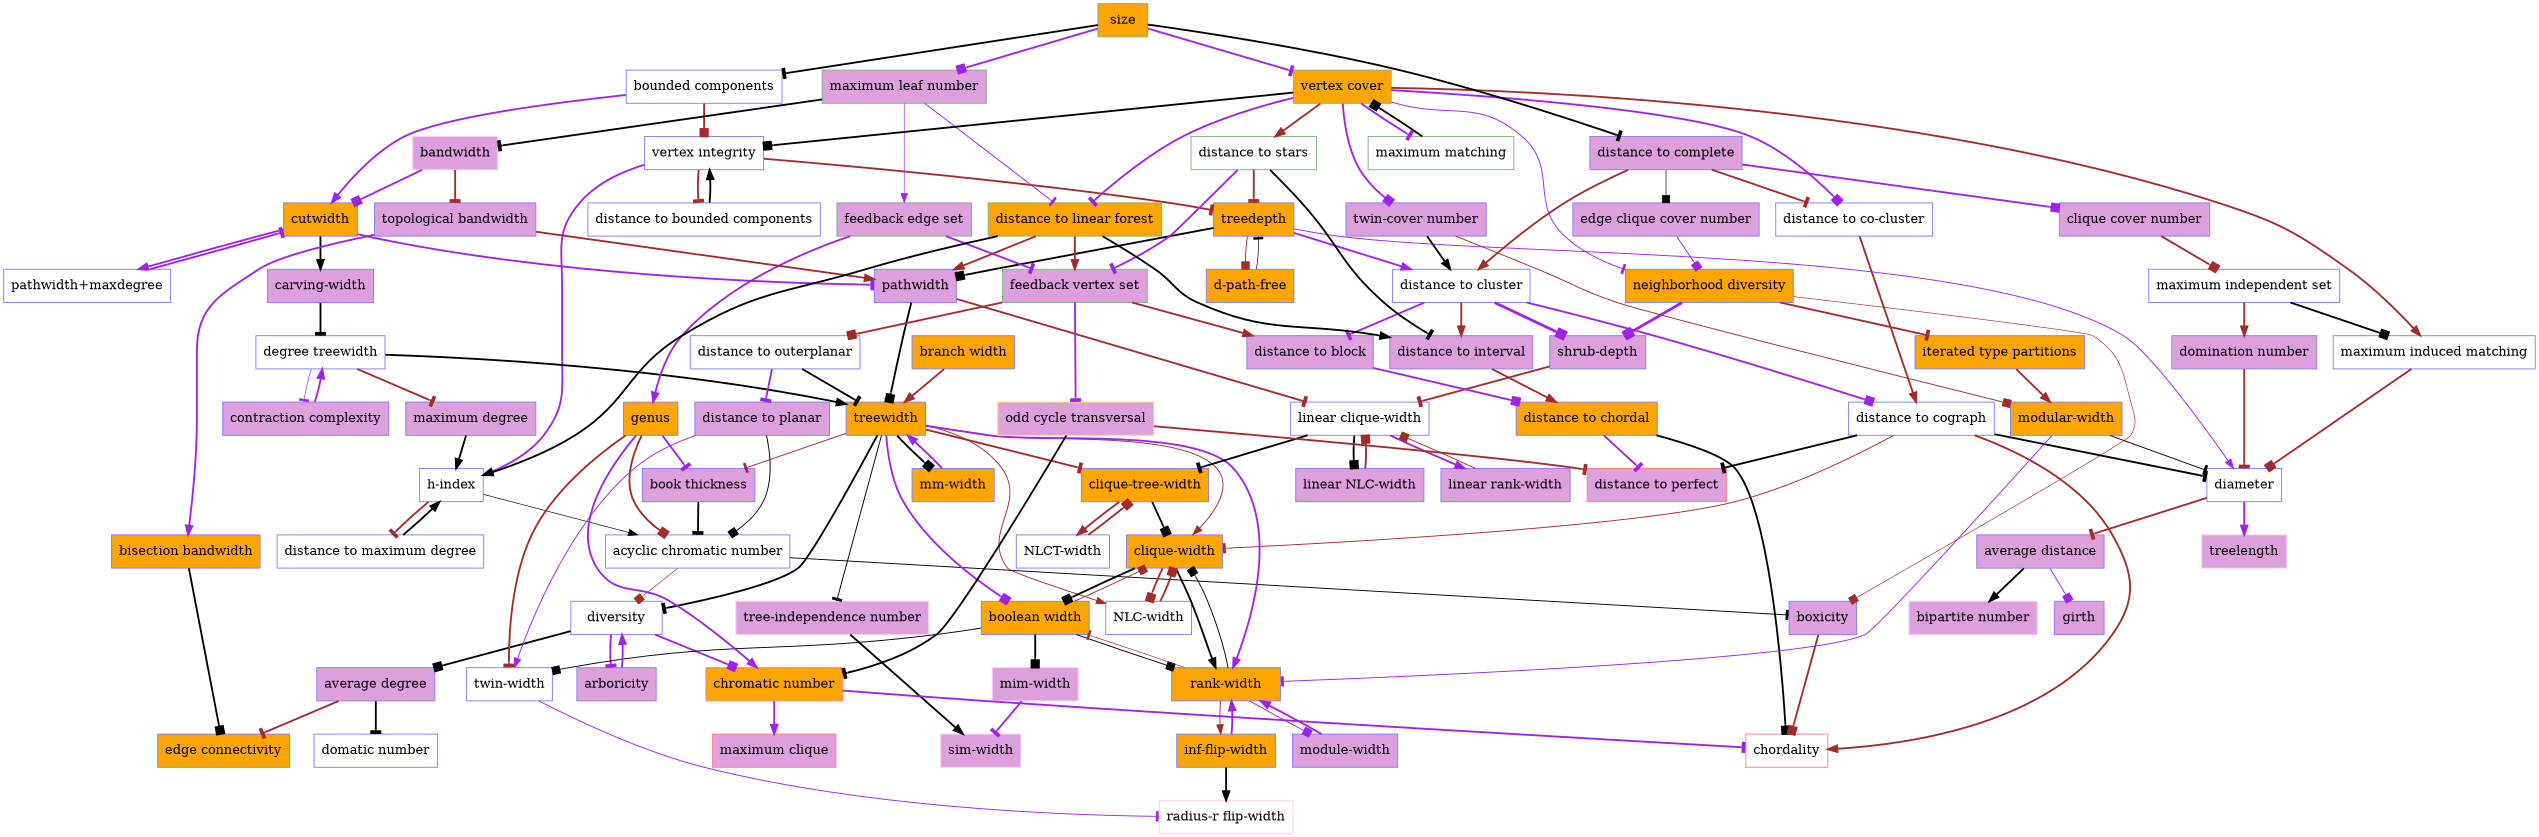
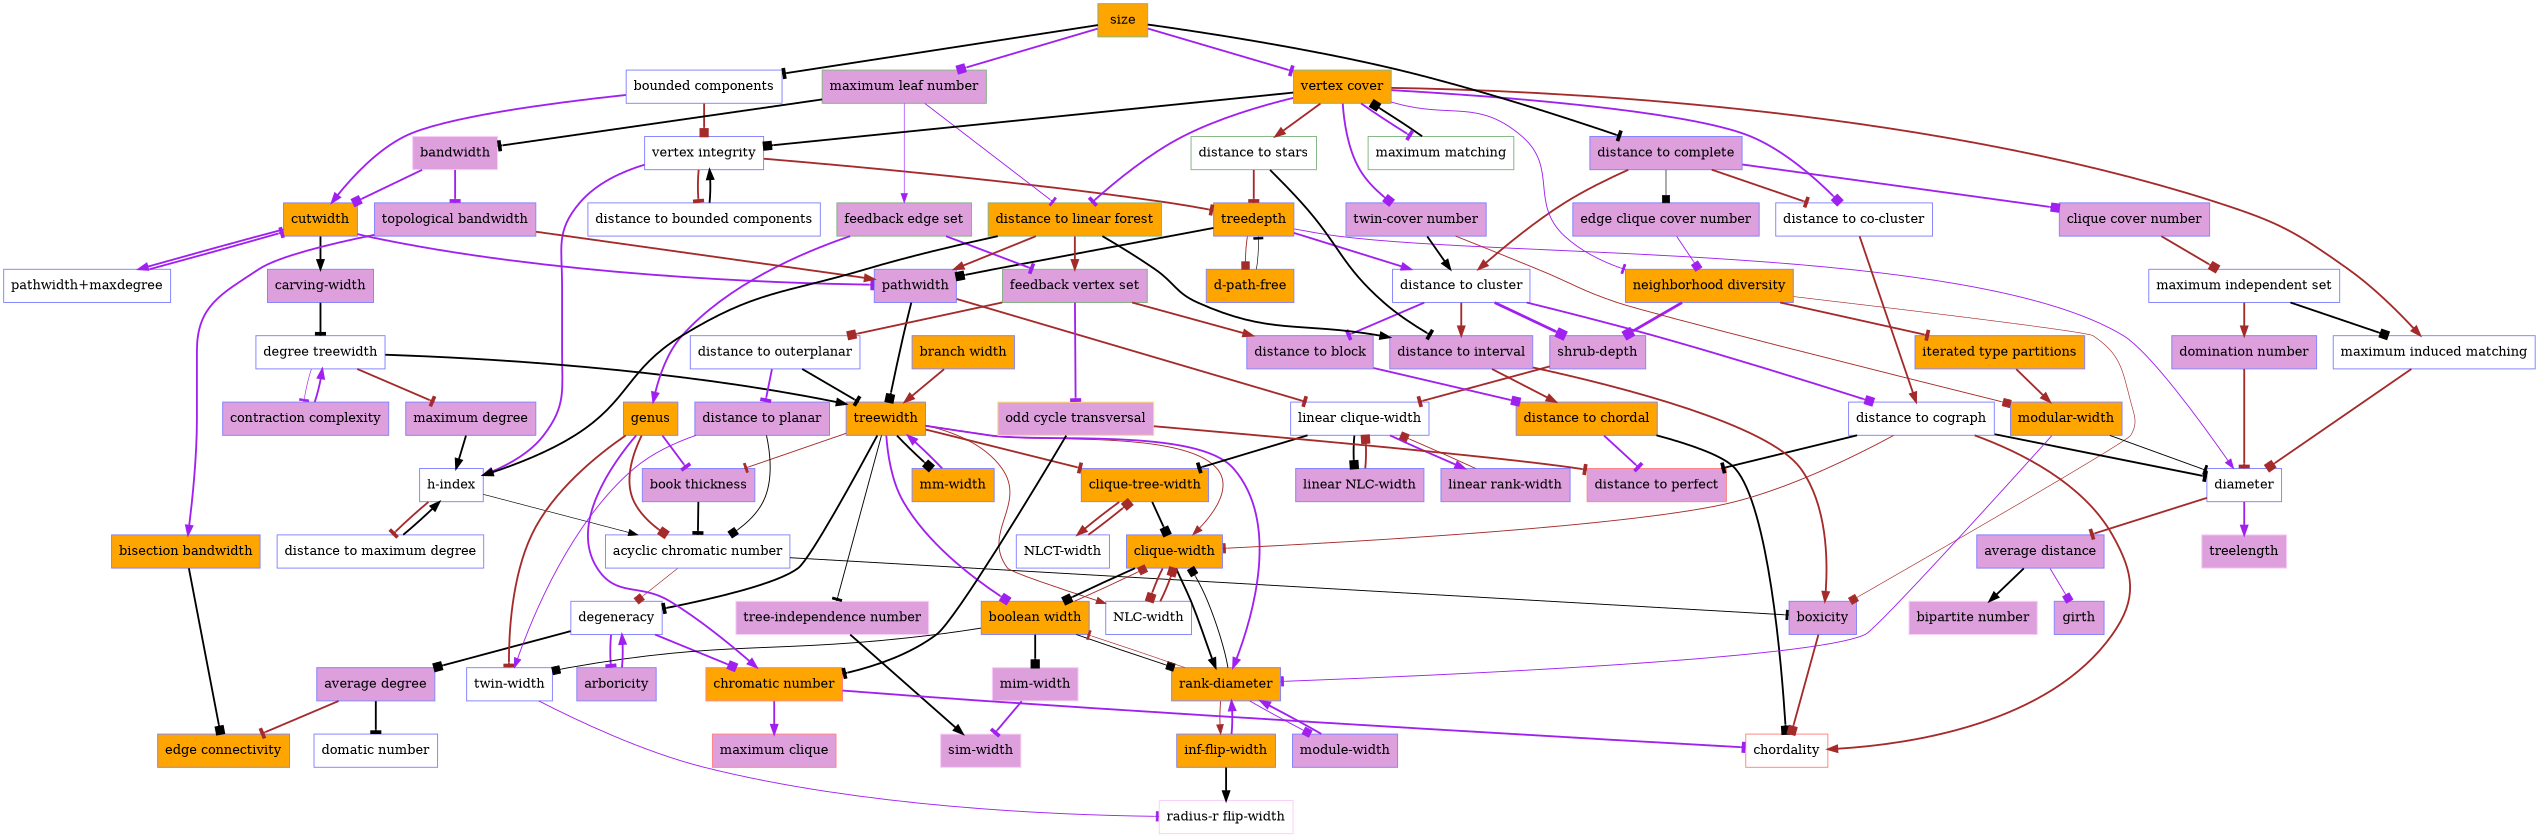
(455, 184) -> (455, 184)
(1182, 225) -> none
none -> (1733, 426)
(617, 618) -> (617, 618)
(1226, 684) -> (1226, 684)
